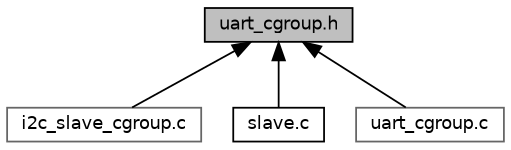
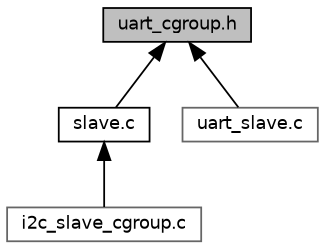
(184, 79) -> (104, 184)
(430, 125) -> (250, 125)
